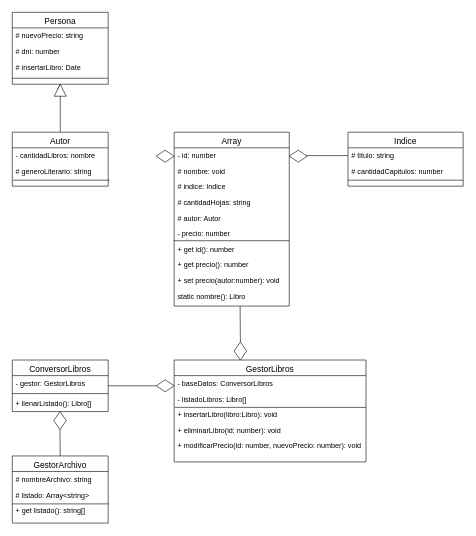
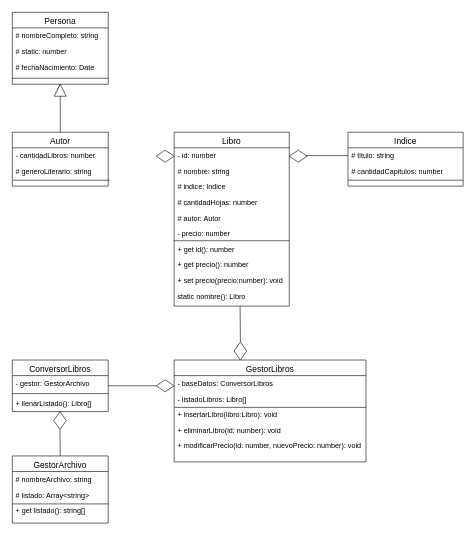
(53, 36) -> (59, 36)
(38, 52) -> (44, 52)
(53, 67) -> (57, 67)
(232, 141) -> (232, 141)
(59, 156) -> (59, 156)
(202, 172) -> (206, 172)
(219, 203) -> (220, 203)
(236, 281) -> (237, 281)
(56, 384) -> (58, 384)
